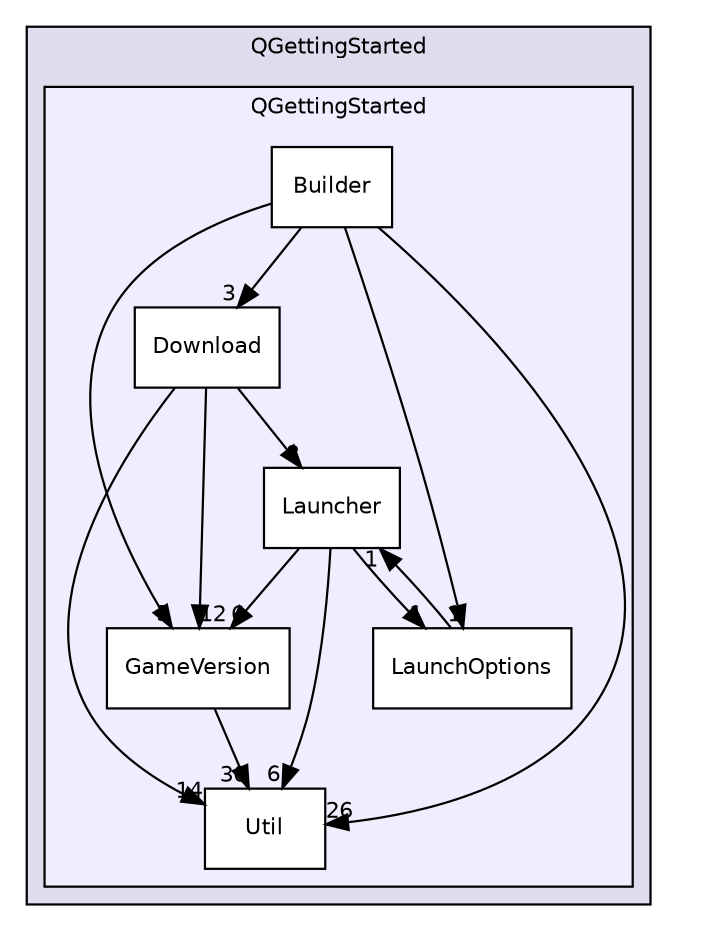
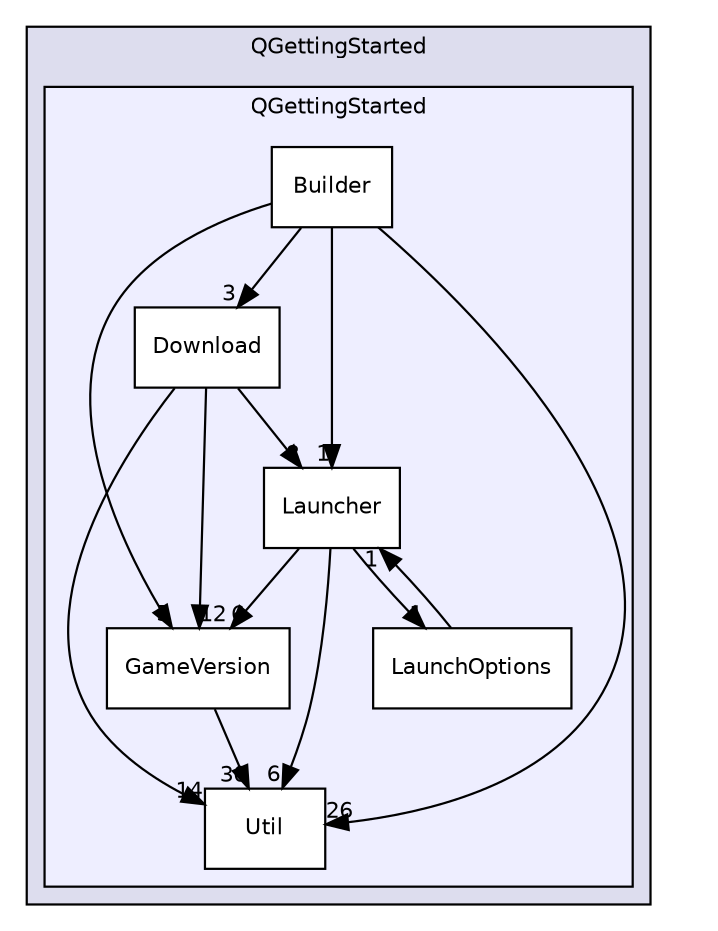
(405, 415) -> (332, 336)
